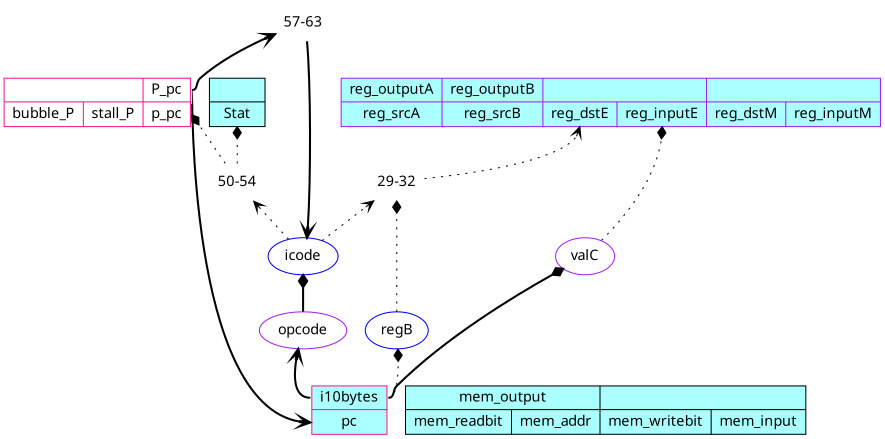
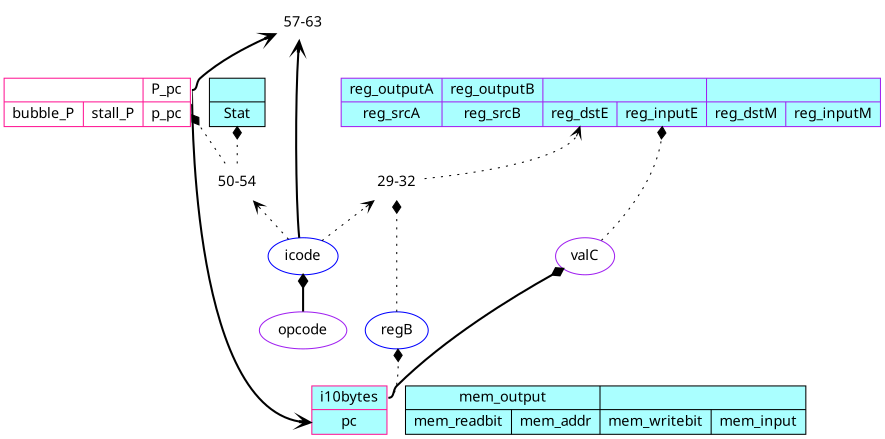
(310, 134) -> (296, 145)
(296, 382) -> none
